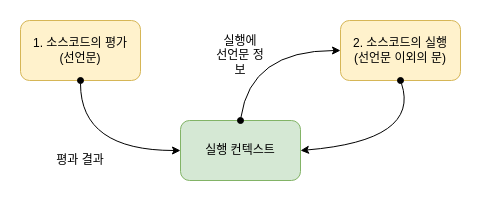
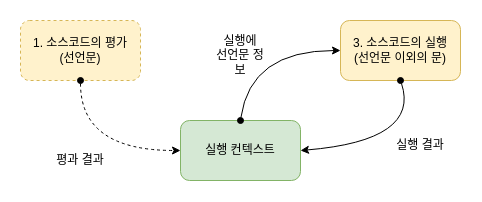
(81, 51) -> (81, 51)
(401, 51) -> (401, 51)
(111, 138) -> (111, 138)
none -> (421, 146)
